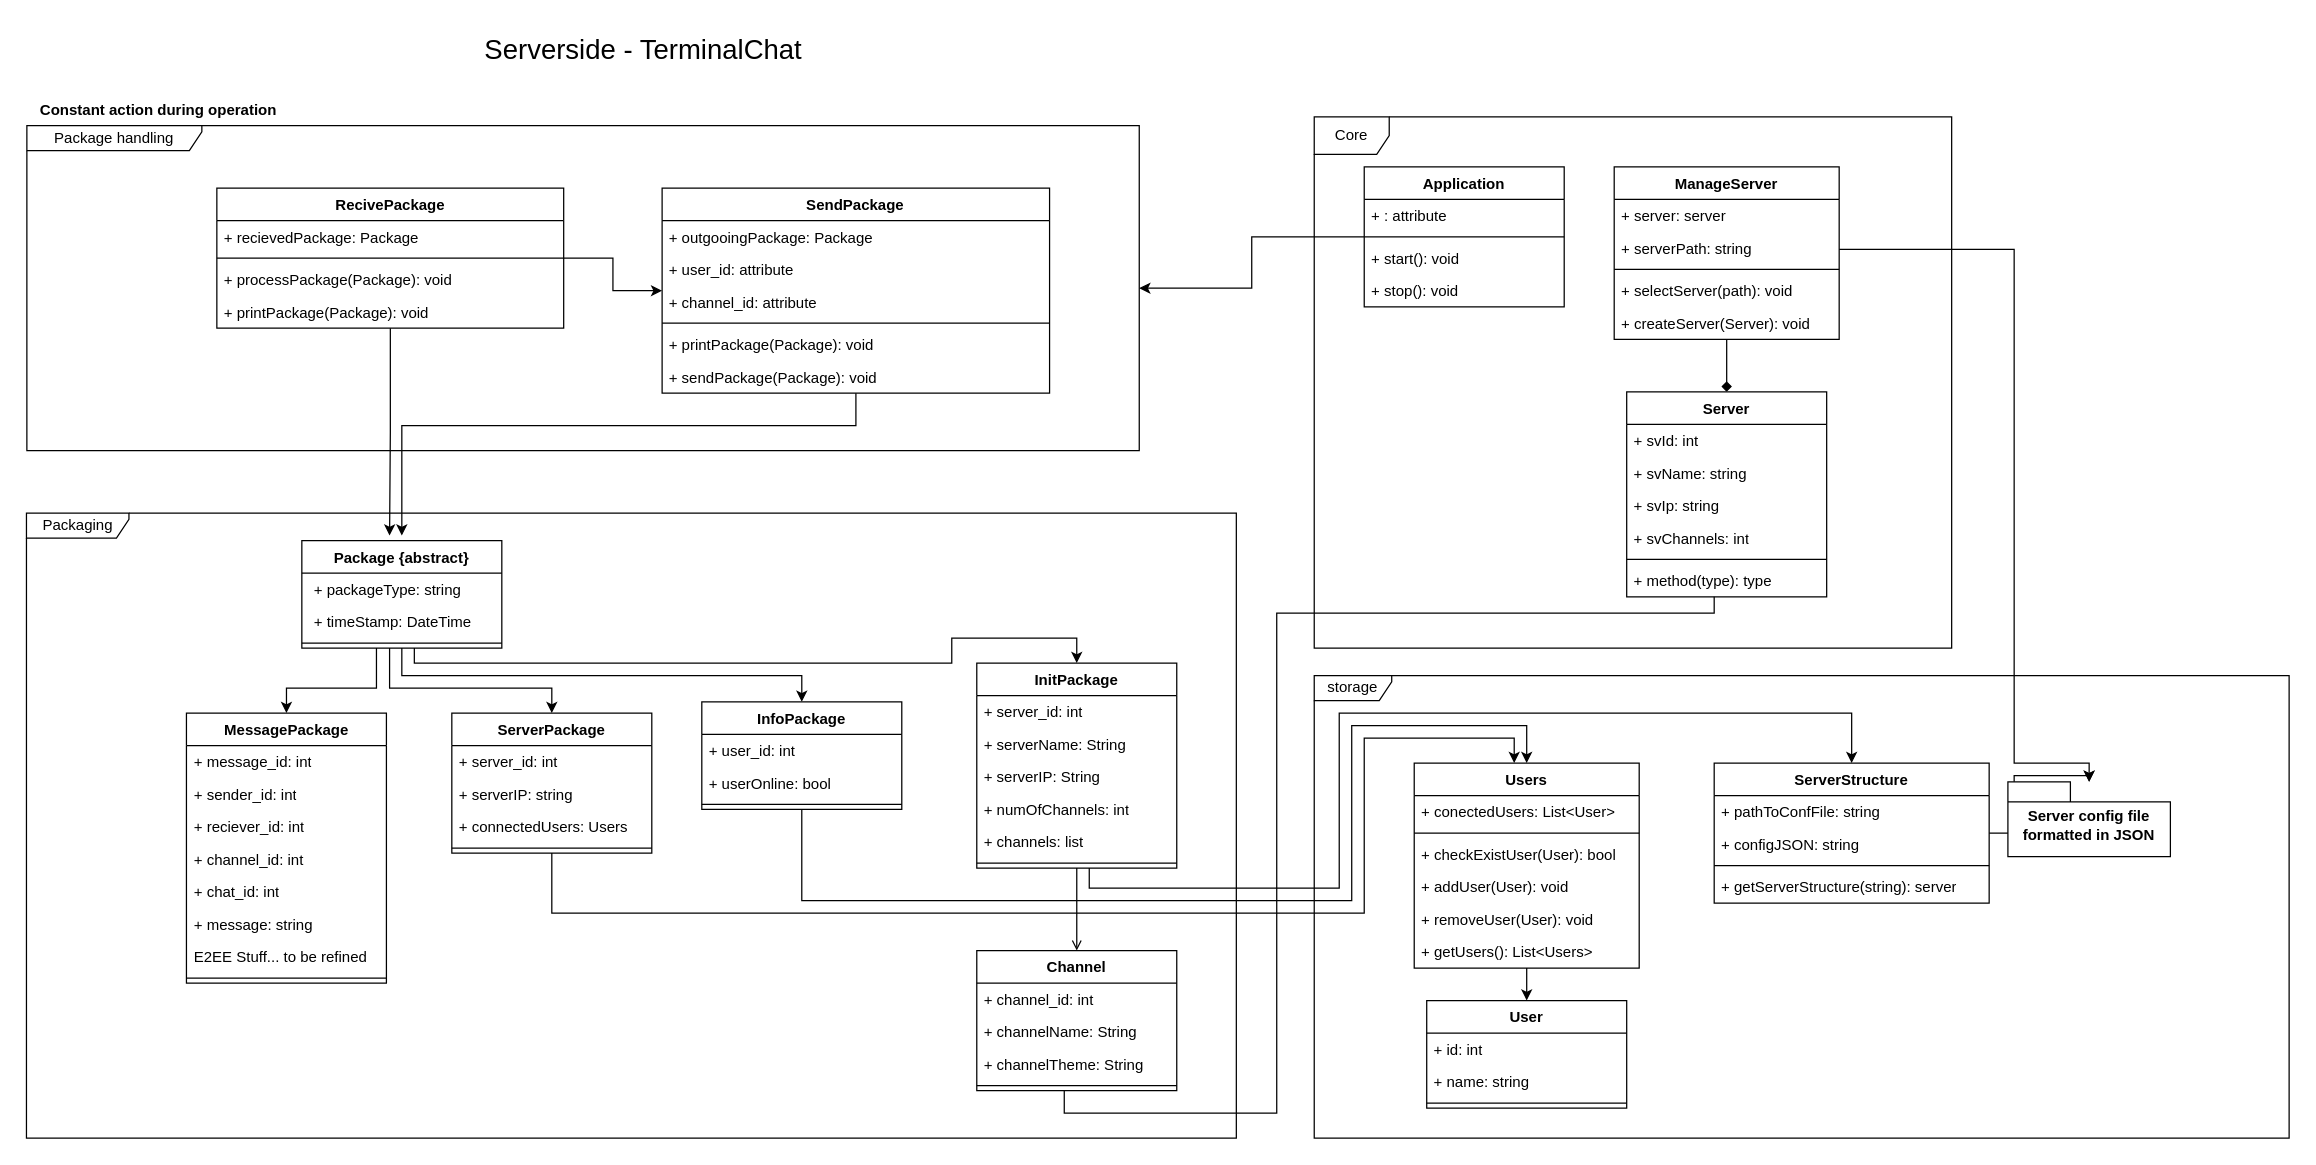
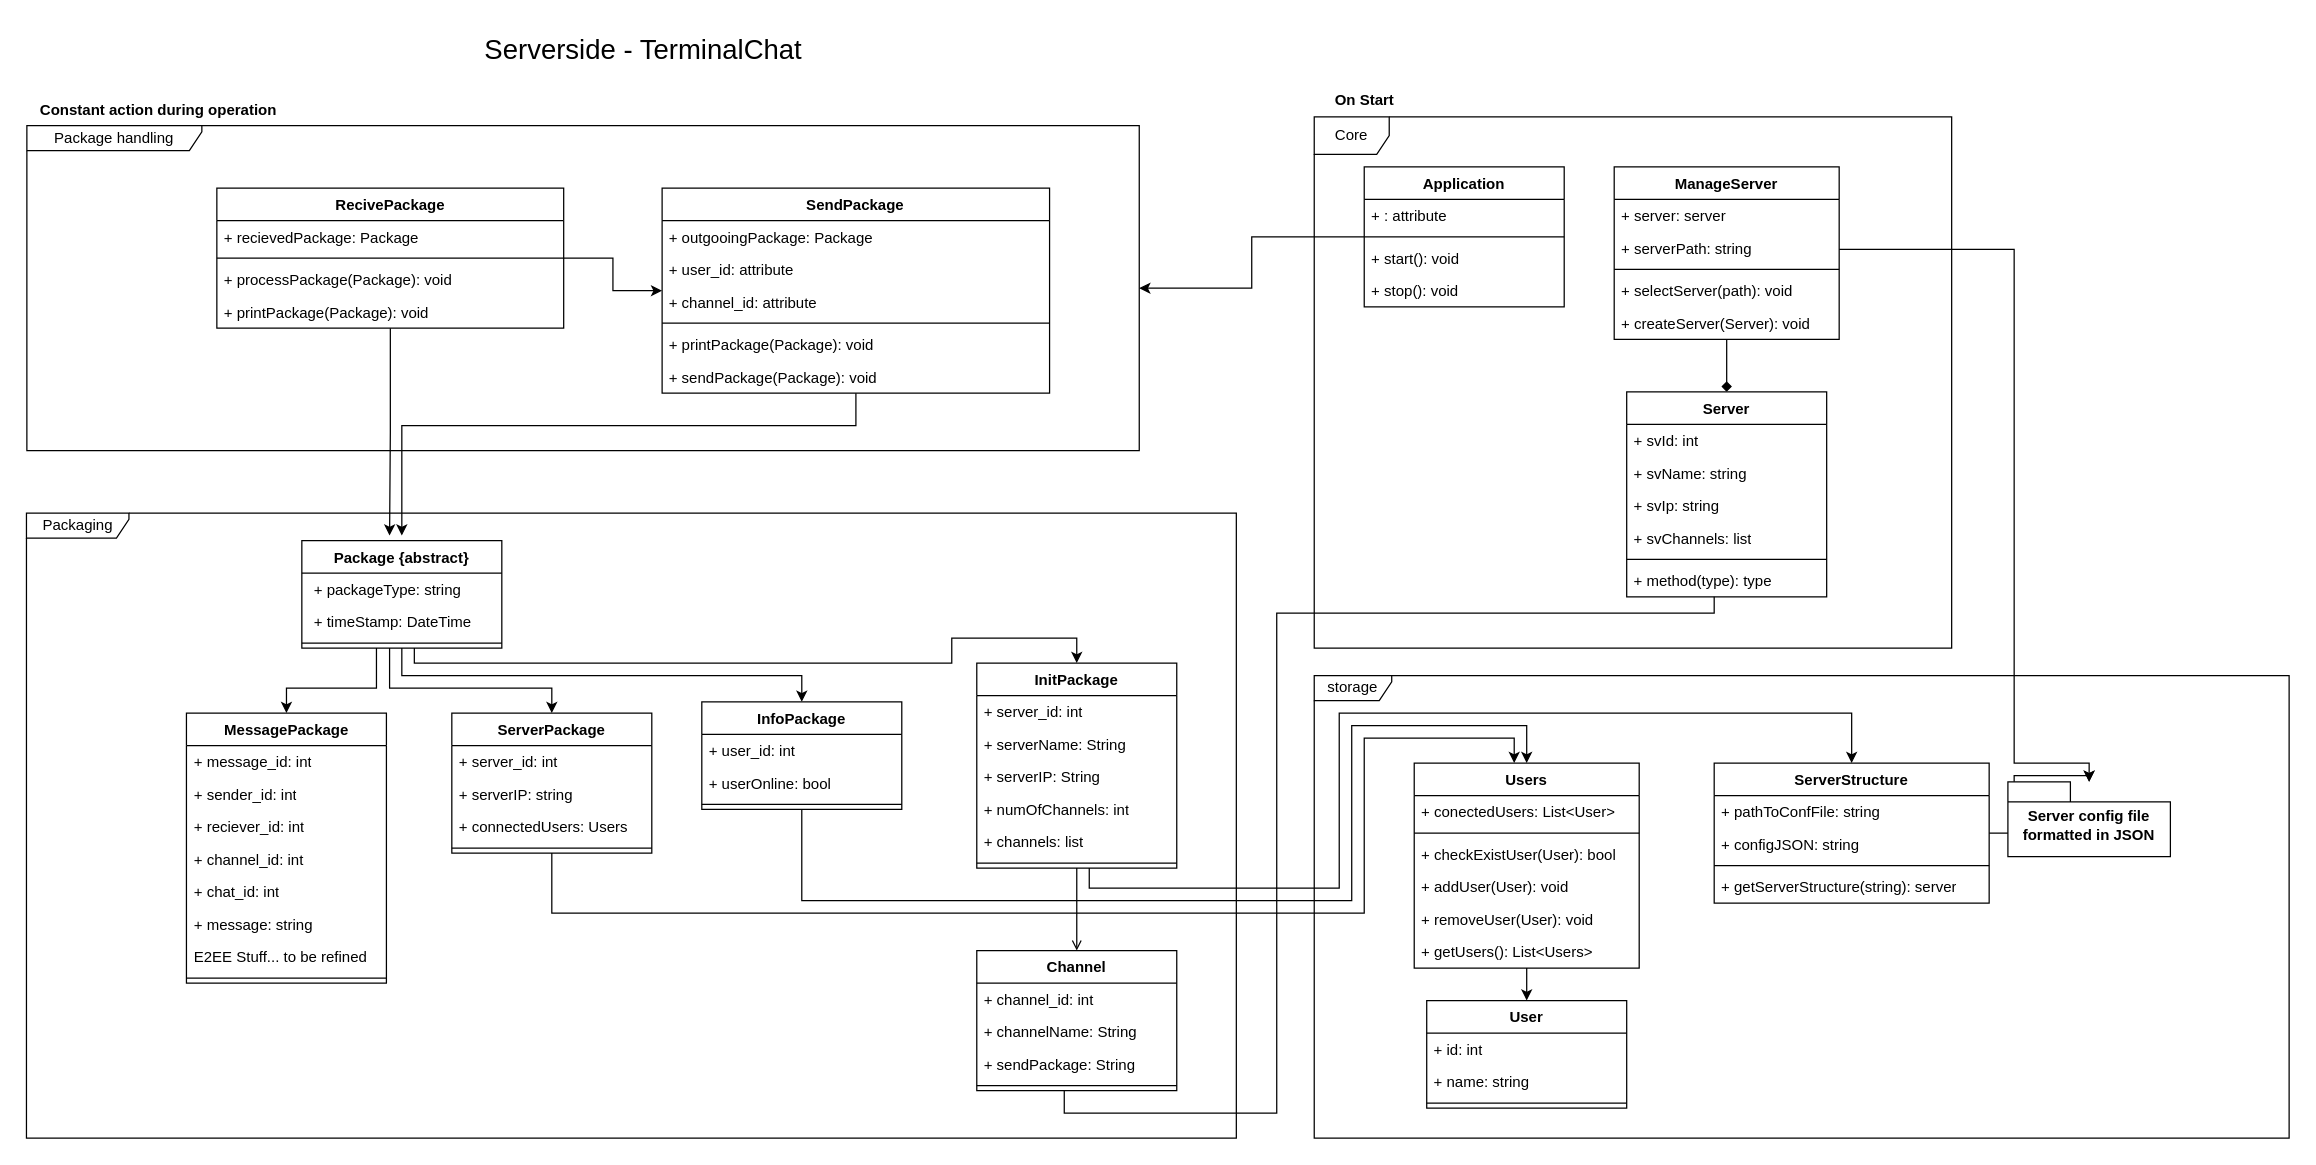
none -> (1364, 101)
(1696, 540) -> (1698, 540)
(1067, 1066) -> (1065, 1066)
